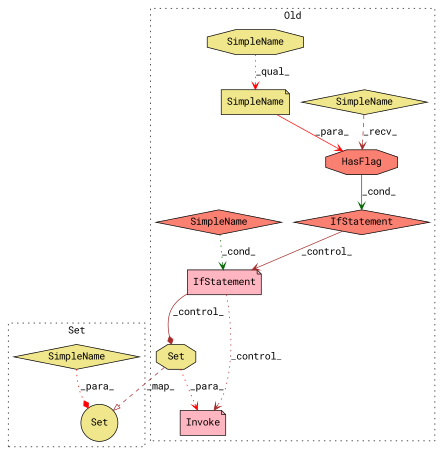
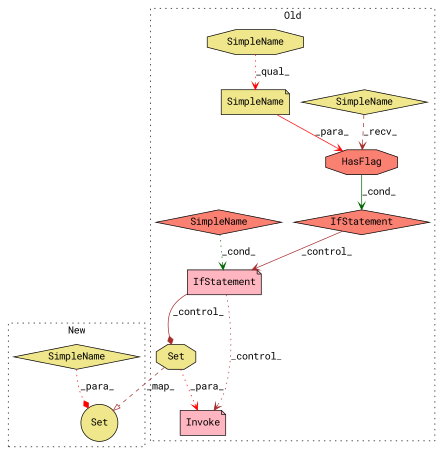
(77, 331) -> (77, 331)
